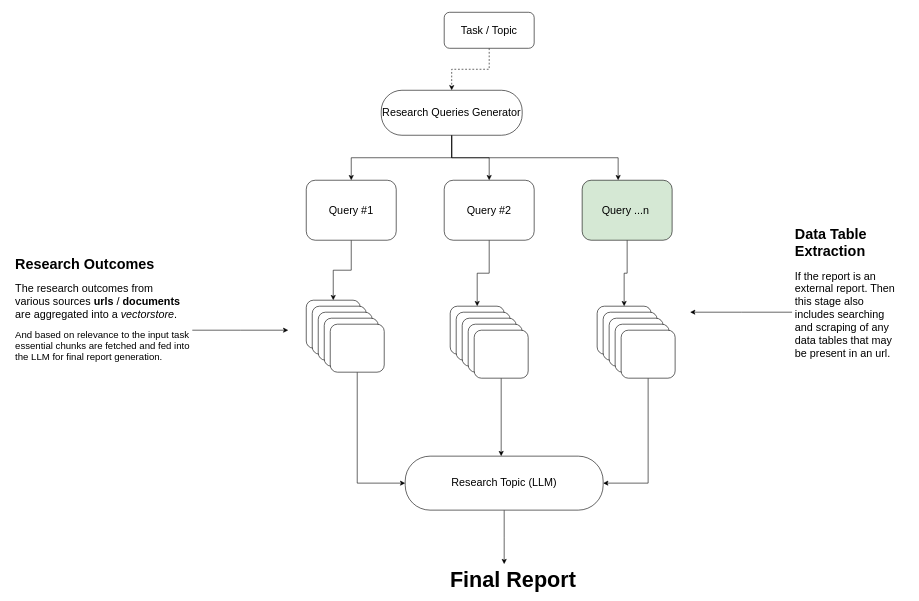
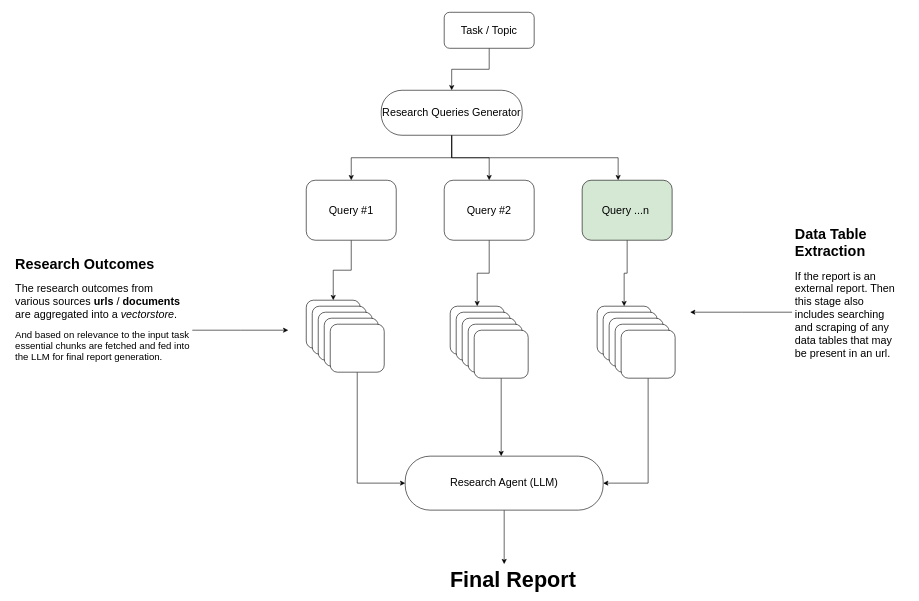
(473, 69) -> (473, 69)
(504, 483) -> (504, 483)
